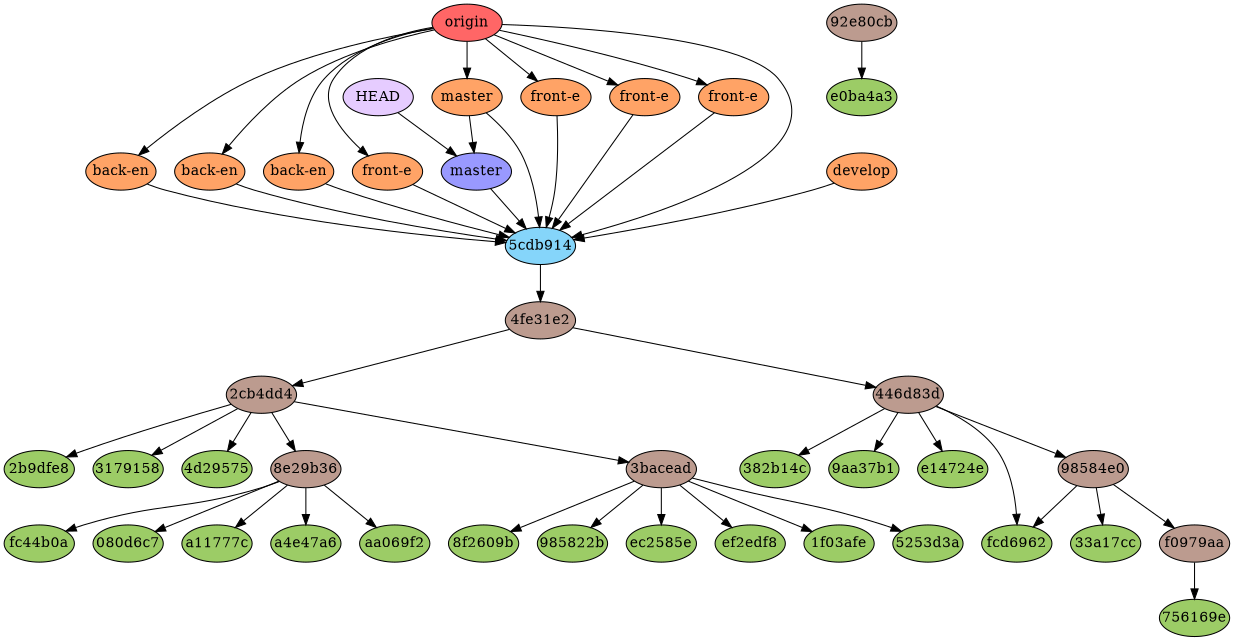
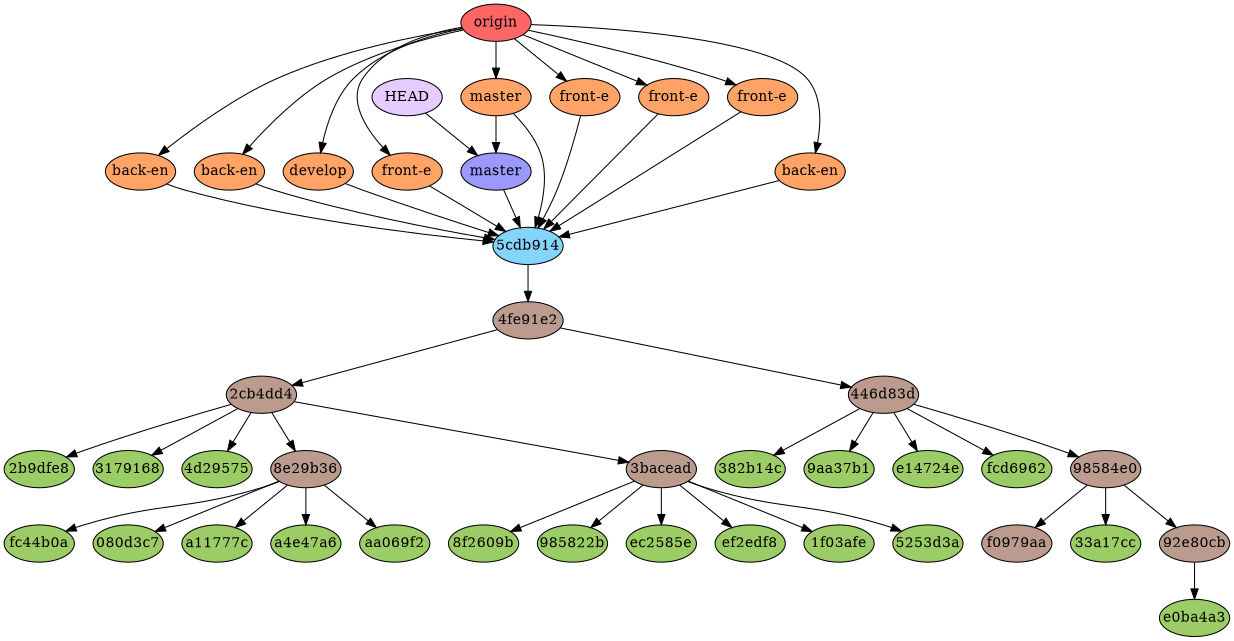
(779, 81) -> (357, 75)
(540, 320) -> (528, 320)
(128, 469) -> (128, 469)
(1059, 503) -> (1146, 503)
(128, 544) -> (128, 544)
(1195, 618) -> none
